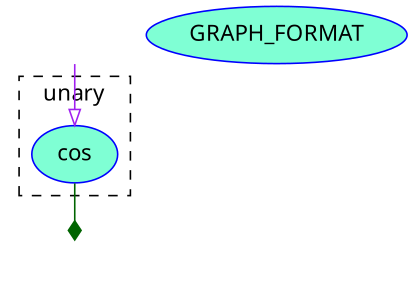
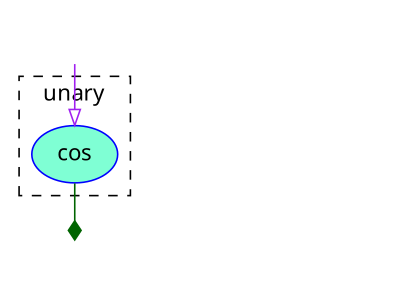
(277, 35) -> none
